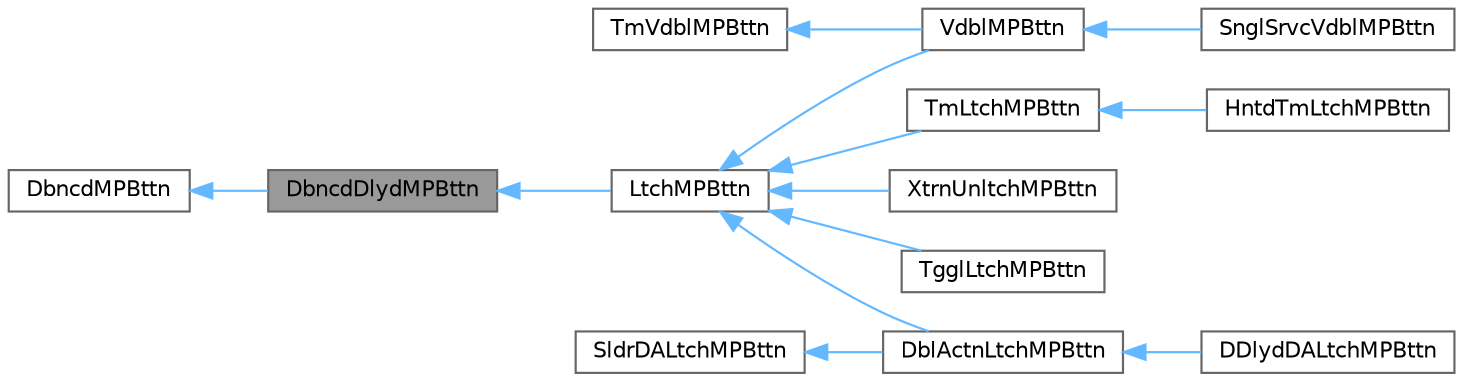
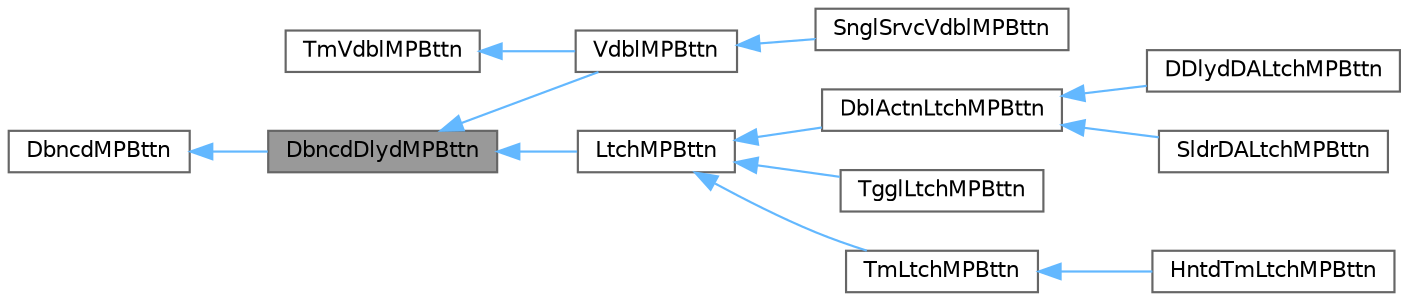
(830, 97) -> (530, 98)
(1003, 191) -> none
(855, 352) -> (1121, 133)
